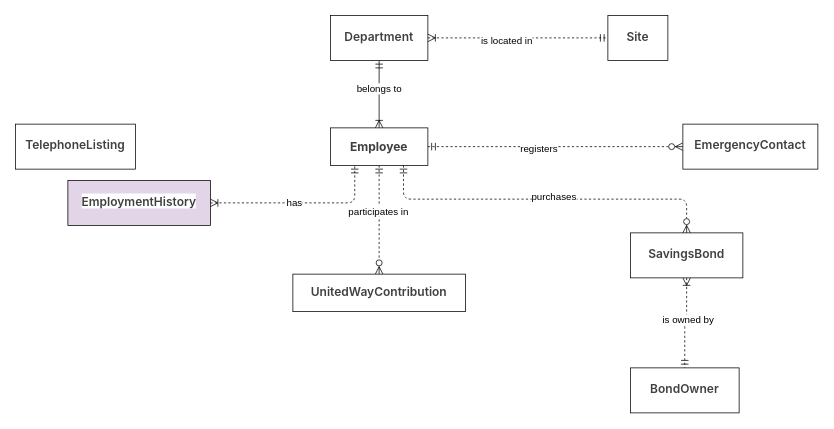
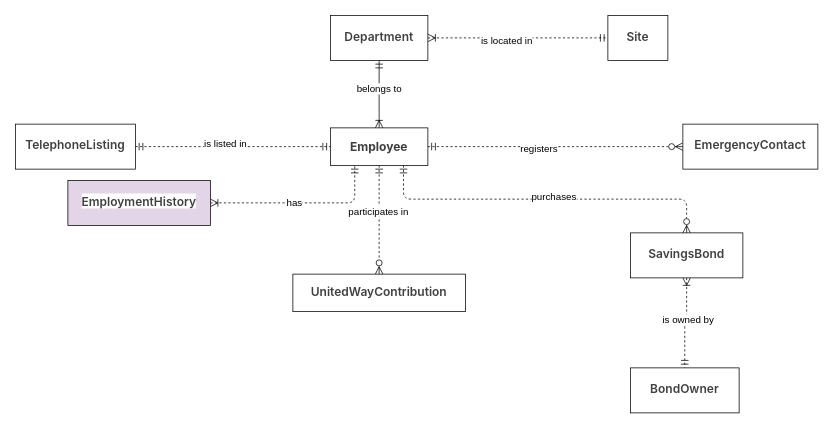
none -> (232, 147)
